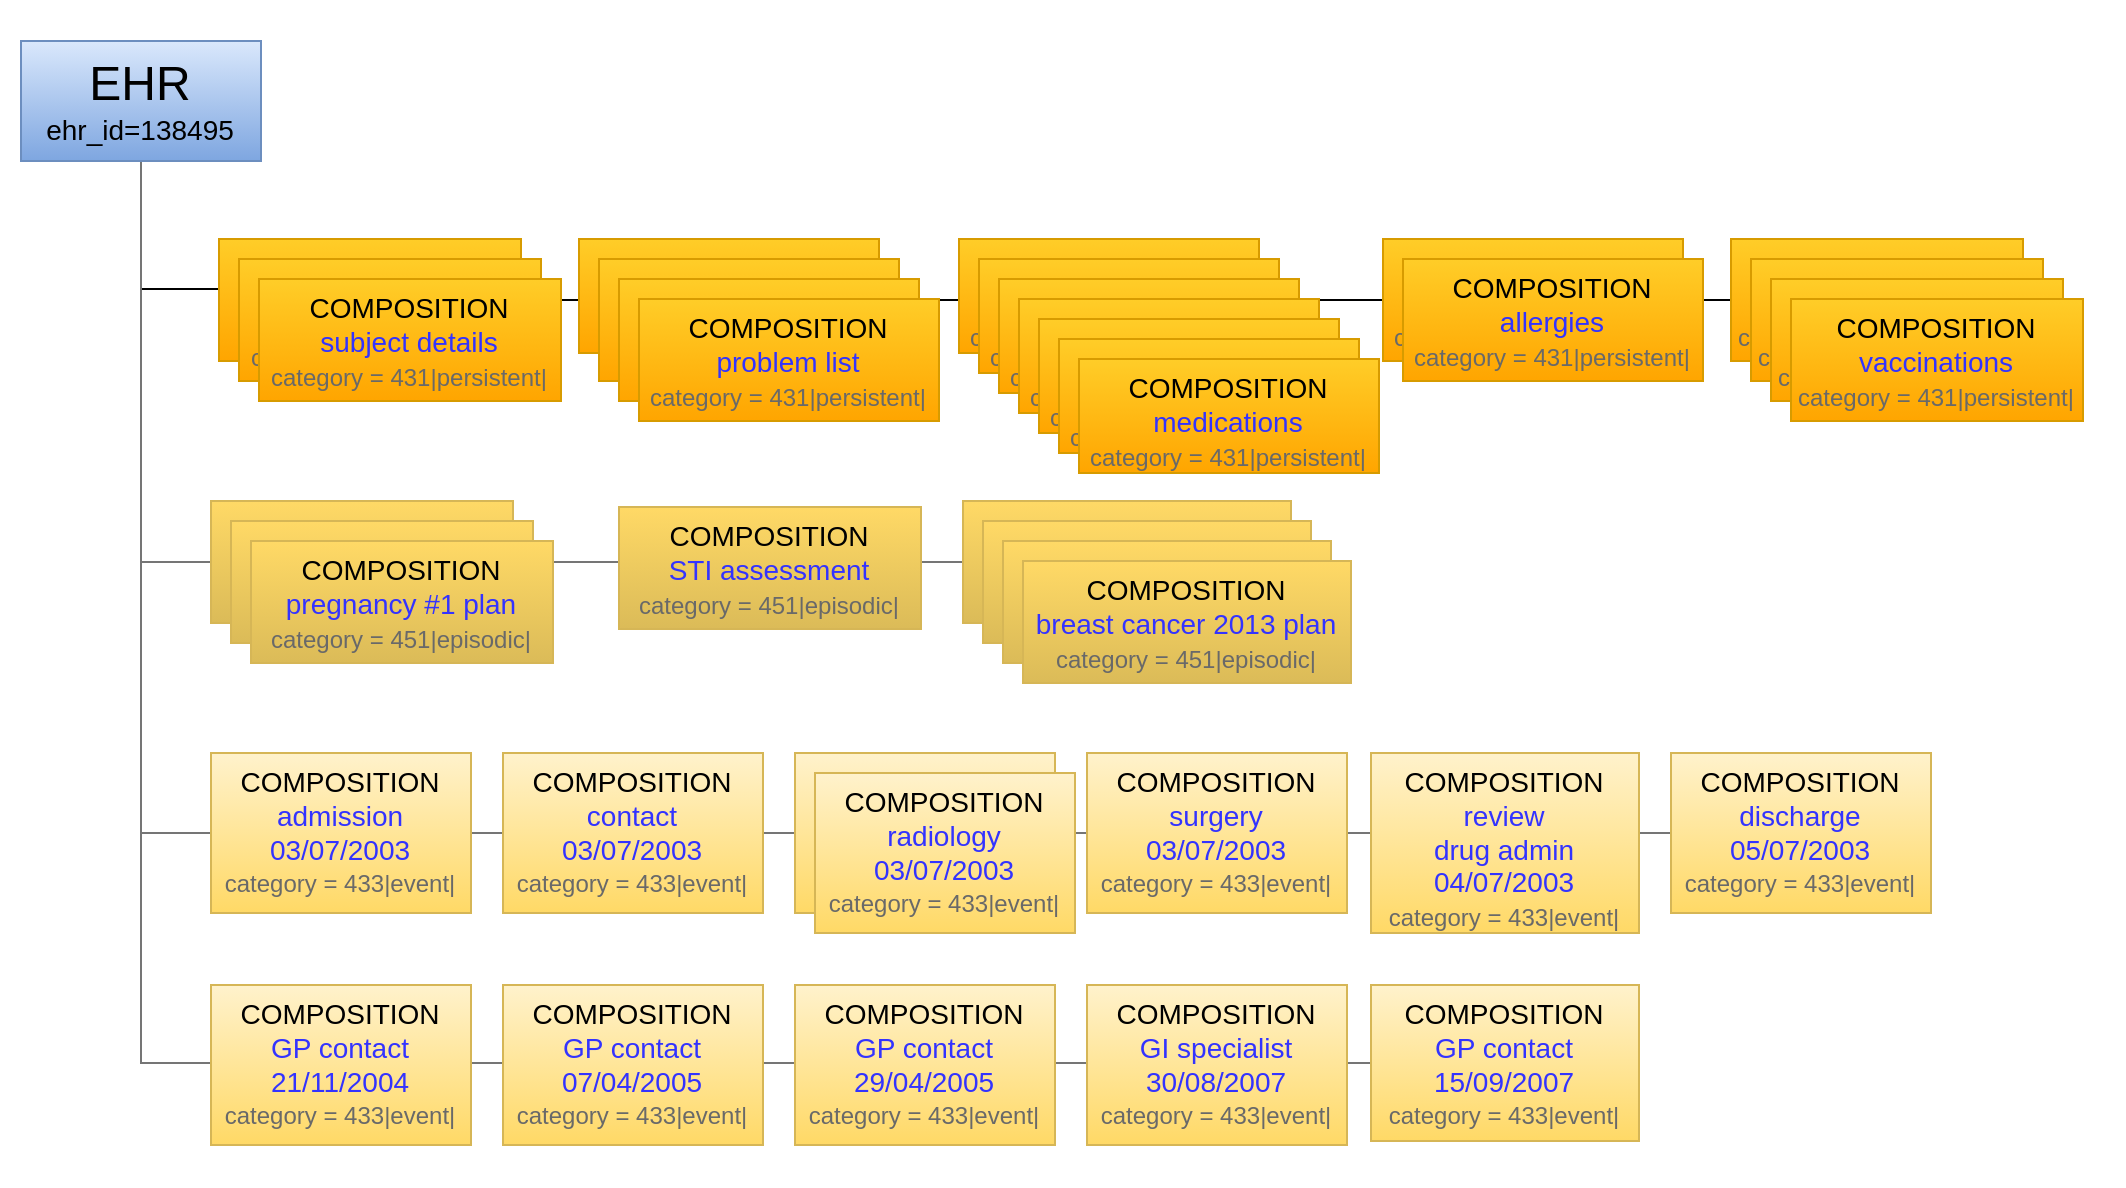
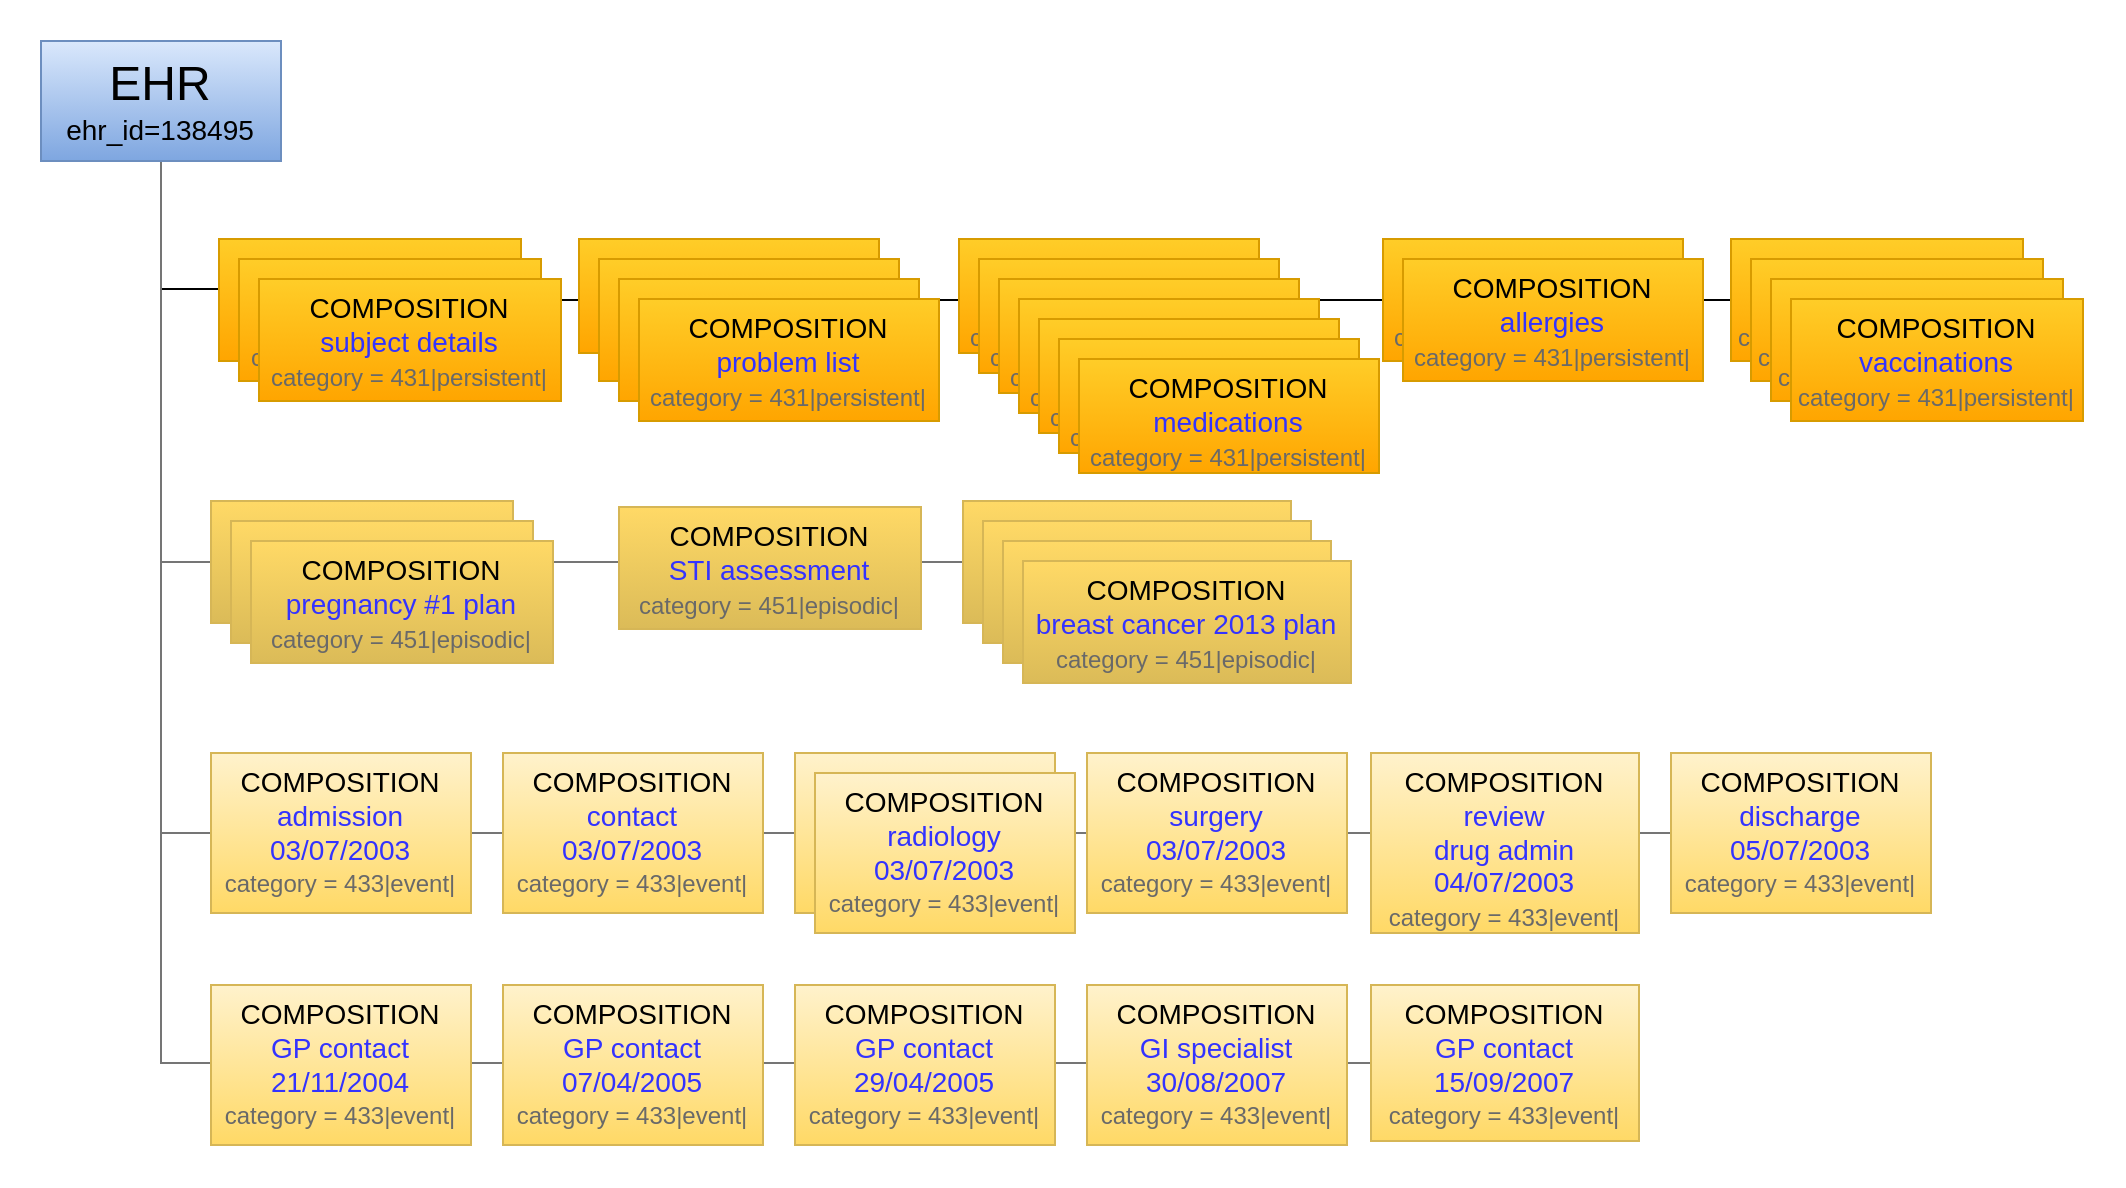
(141, 101) -> (161, 101)
